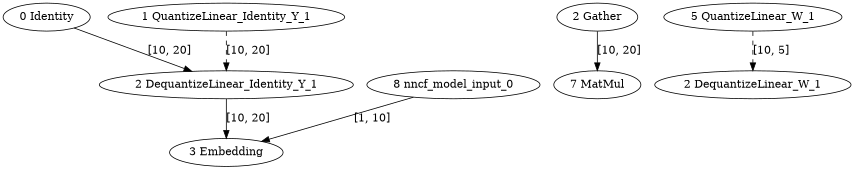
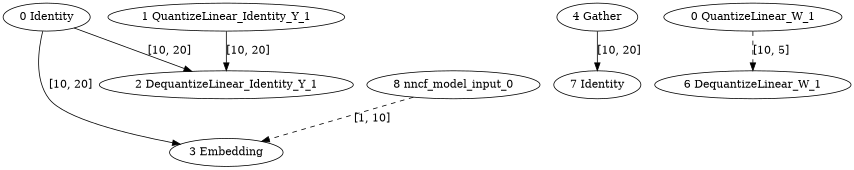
(597, 17) -> (597, 17)
(753, 17) -> (753, 17)
(226, 47) -> (226, 47)
(597, 85) -> (597, 85)
(753, 85) -> (753, 85)
(226, 115) -> (75, 116)
(341, 118) -> (341, 118)
